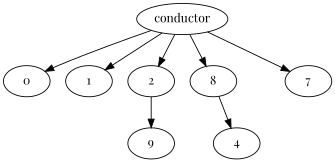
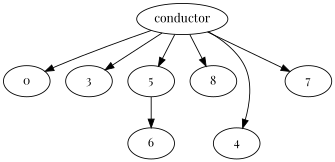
(89, 81) -> (89, 81)
(151, 81) -> (151, 81)
(223, 108) -> (245, 68)
(151, 143) -> (151, 143)
